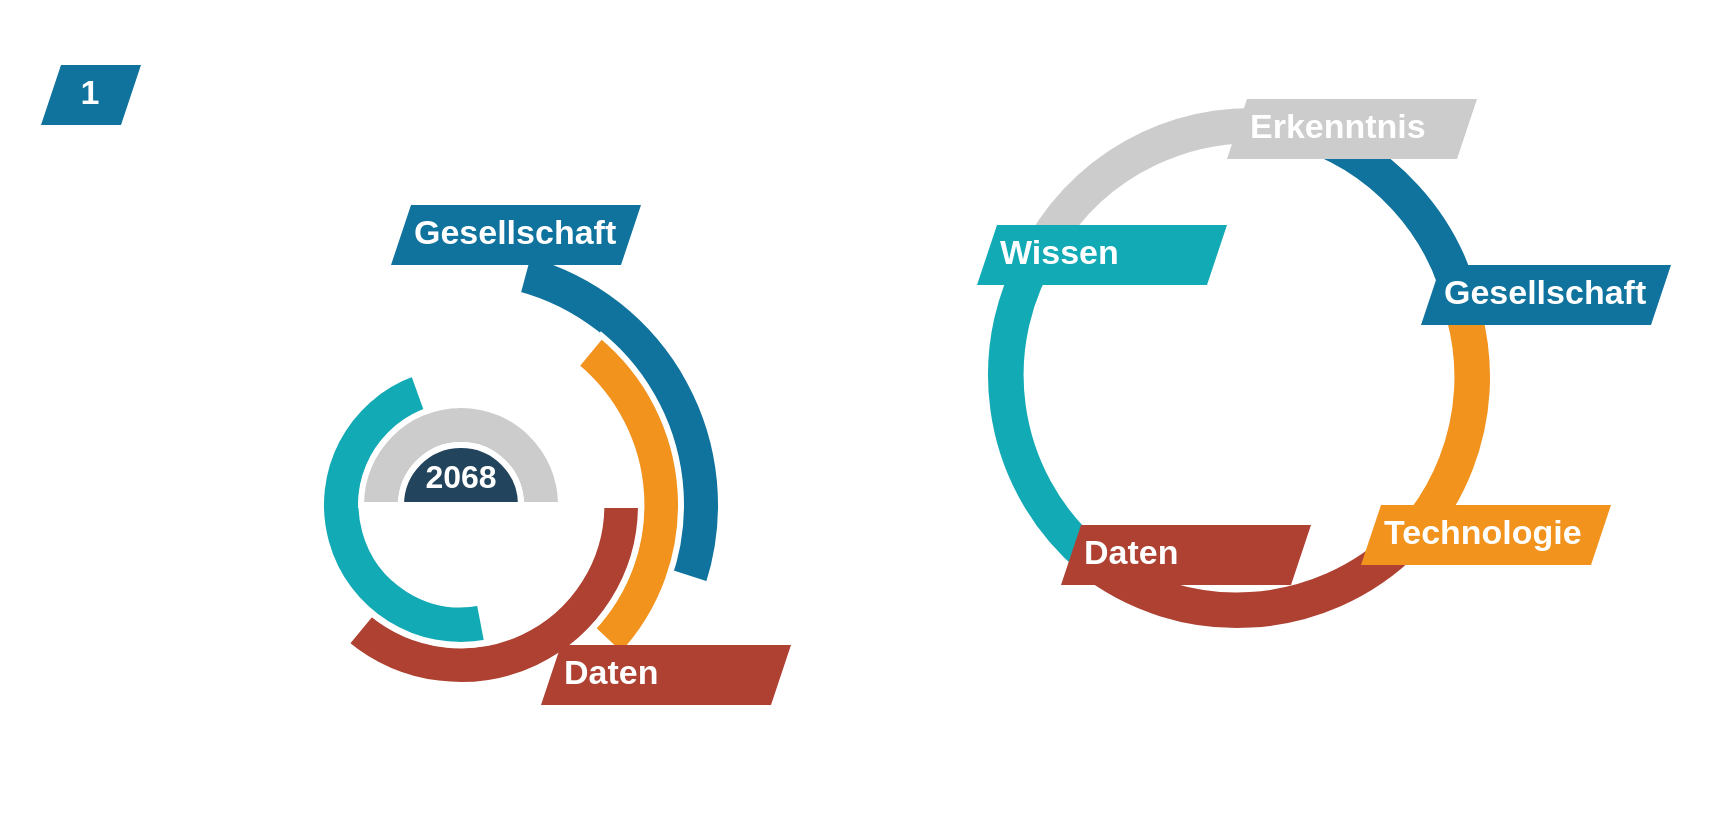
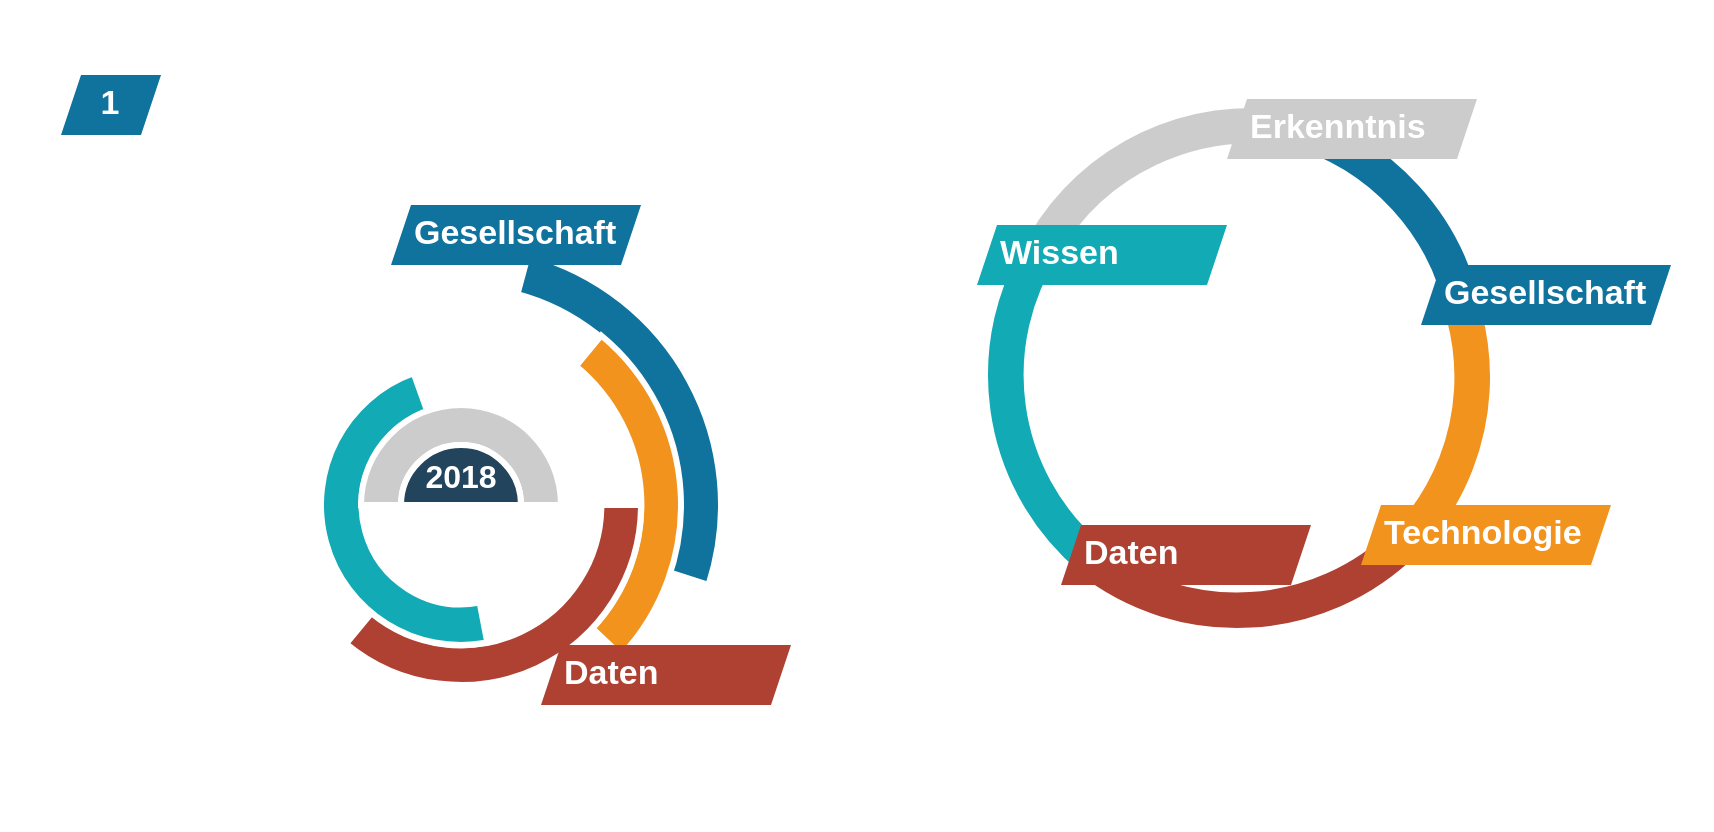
(91, 95) -> (111, 105)
(462, 478) -> (462, 478)
